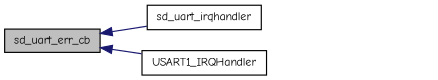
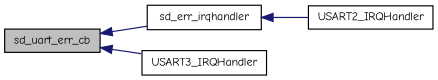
(204, 17) -> (204, 17)
none -> (371, 17)
(204, 63) -> (204, 63)
